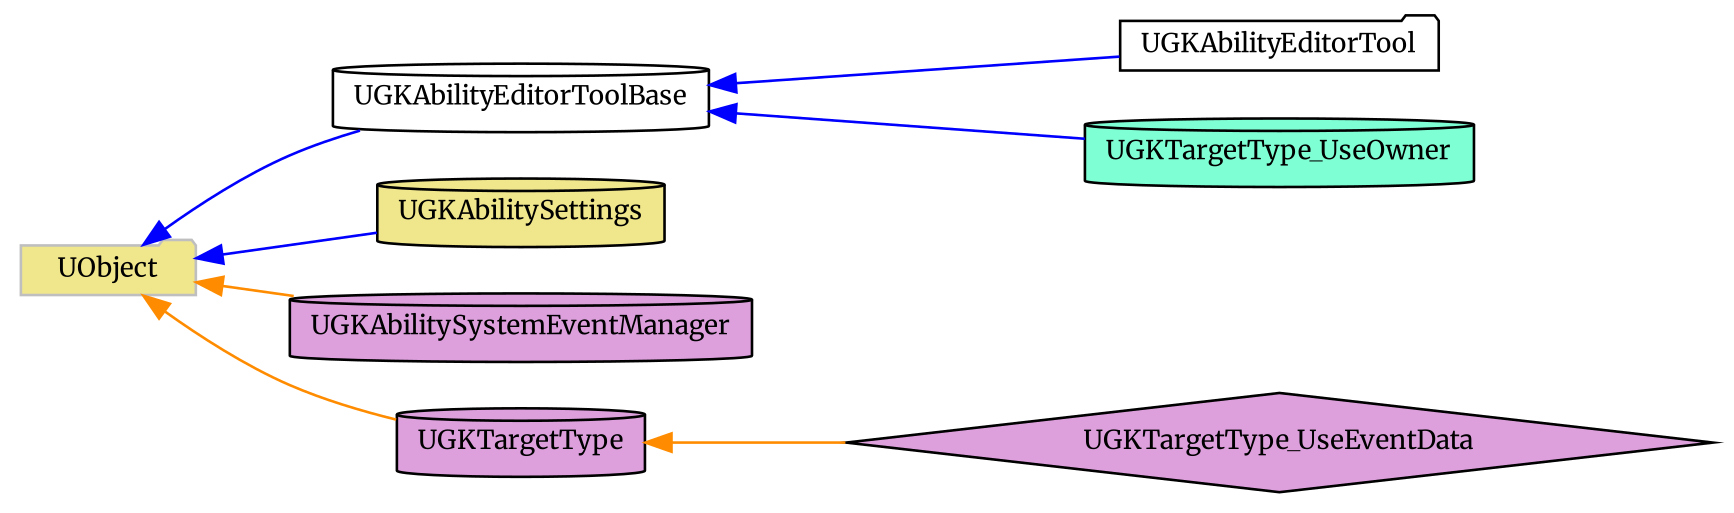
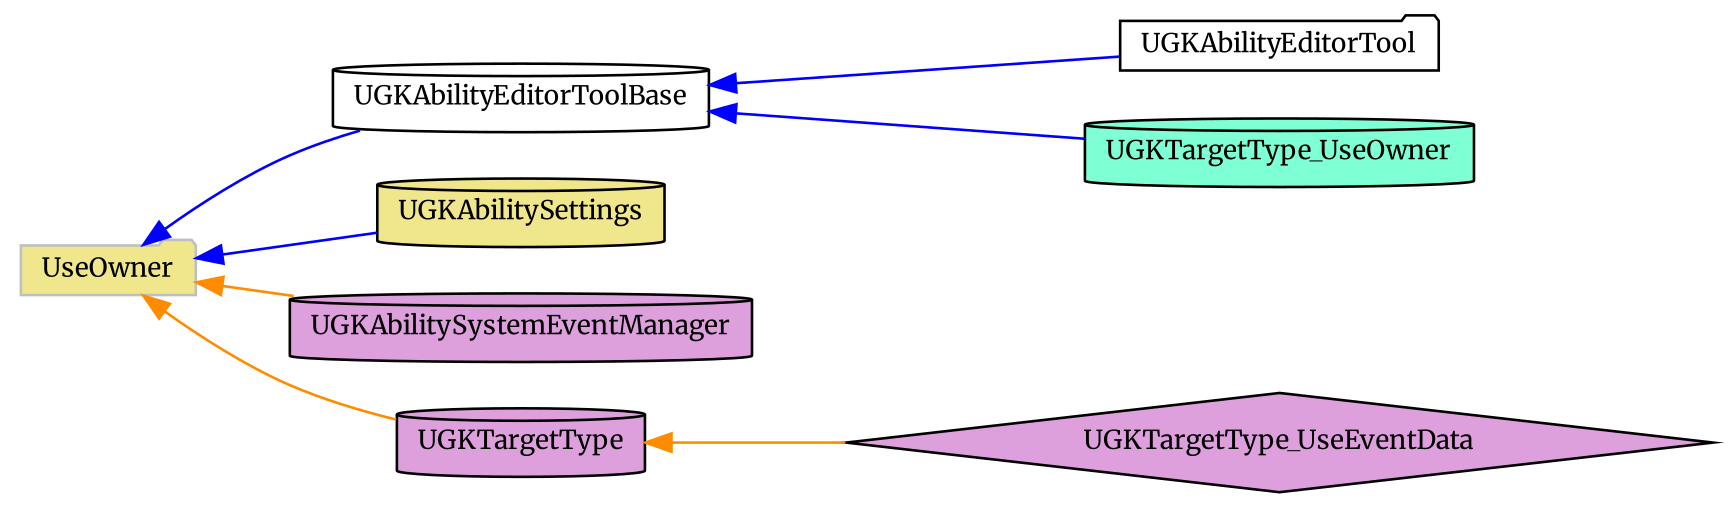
(108, 270) -> (108, 270)
